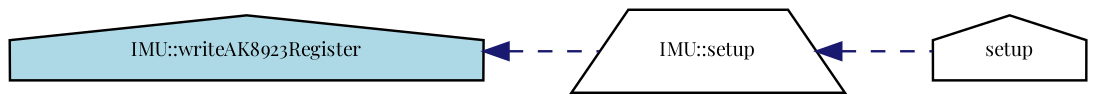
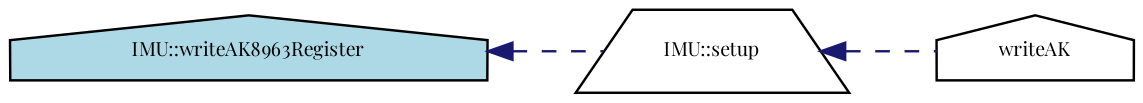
(247, 51) -> (249, 51)
(1010, 51) -> (1035, 51)
